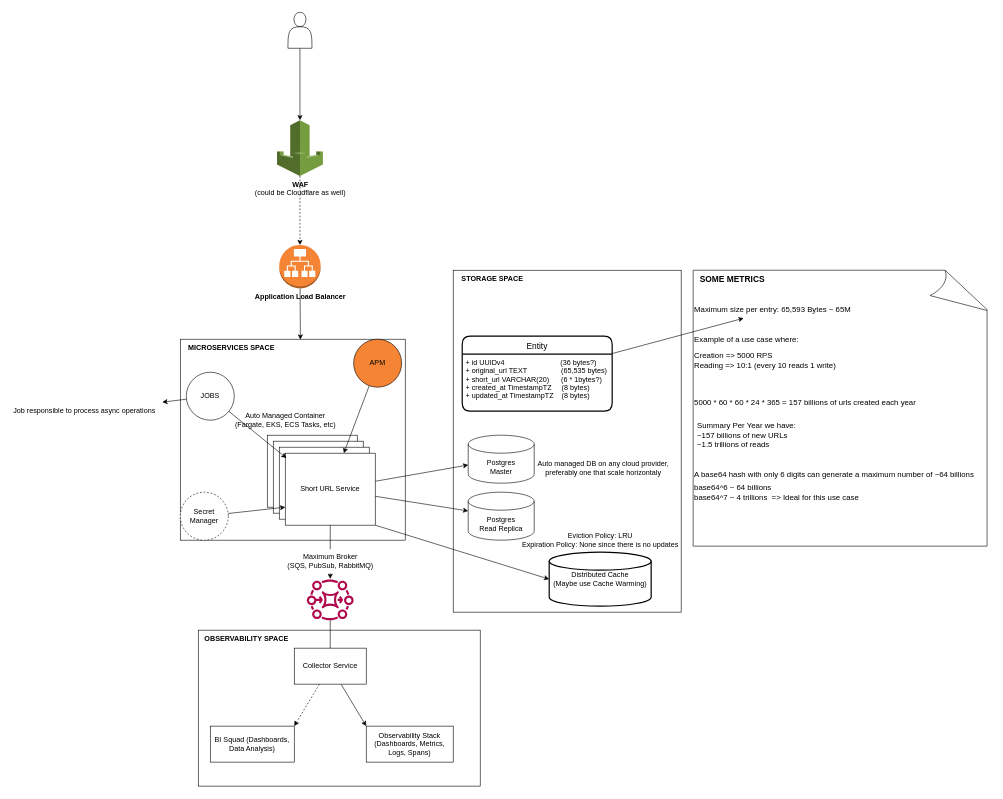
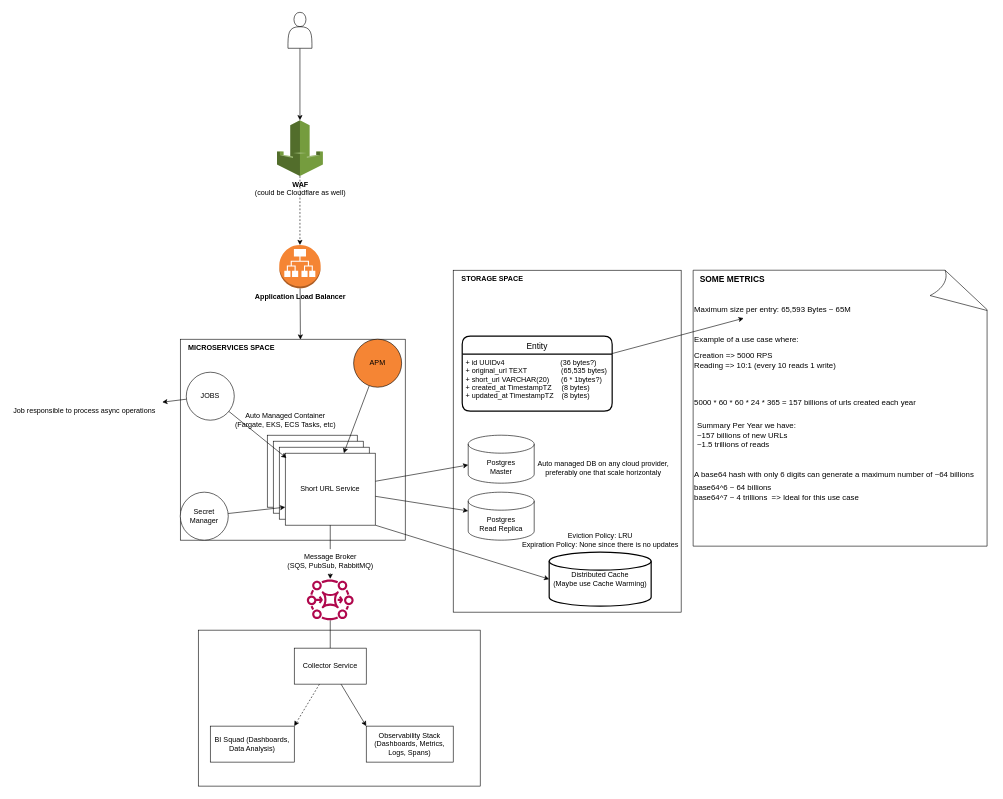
(204, 516) -> (204, 516)
(331, 561) -> (331, 561)
(246, 639) -> none
